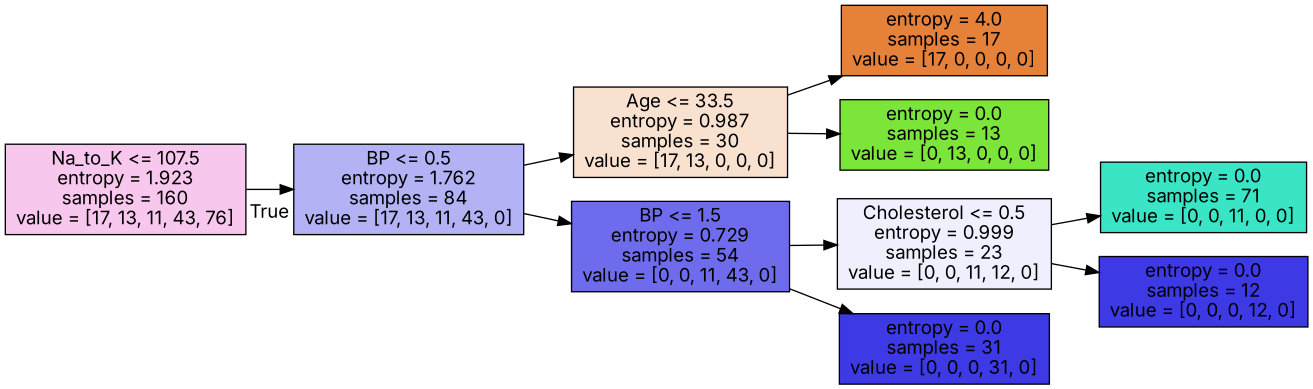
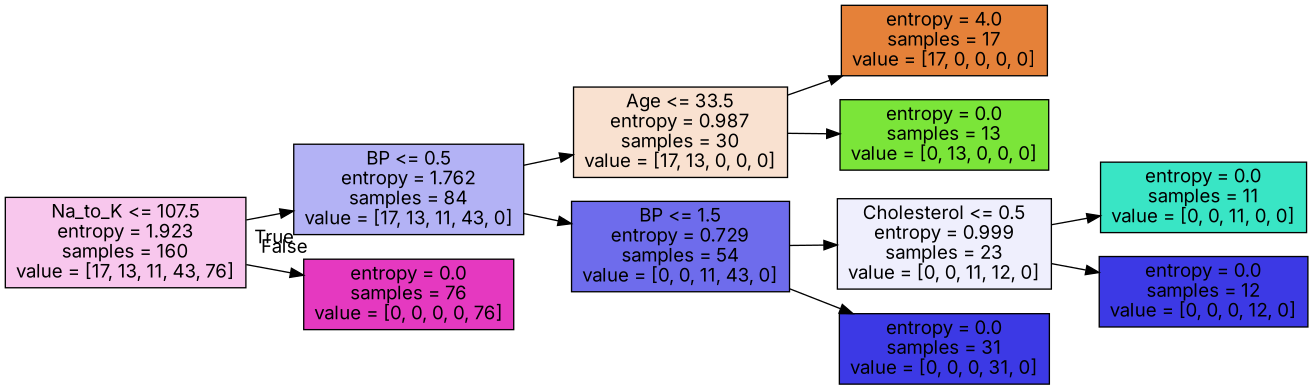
(1204, 197) -> (1204, 197)
none -> (409, 294)
